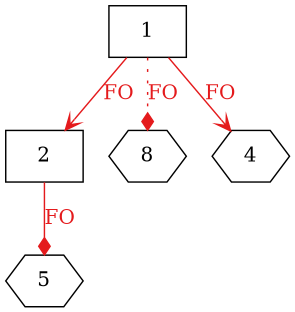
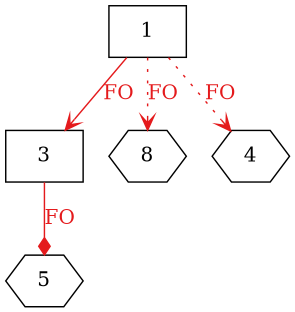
(148, 85) -> (148, 85)
(195, 89) -> (195, 89)
(44, 156) -> (44, 156)
